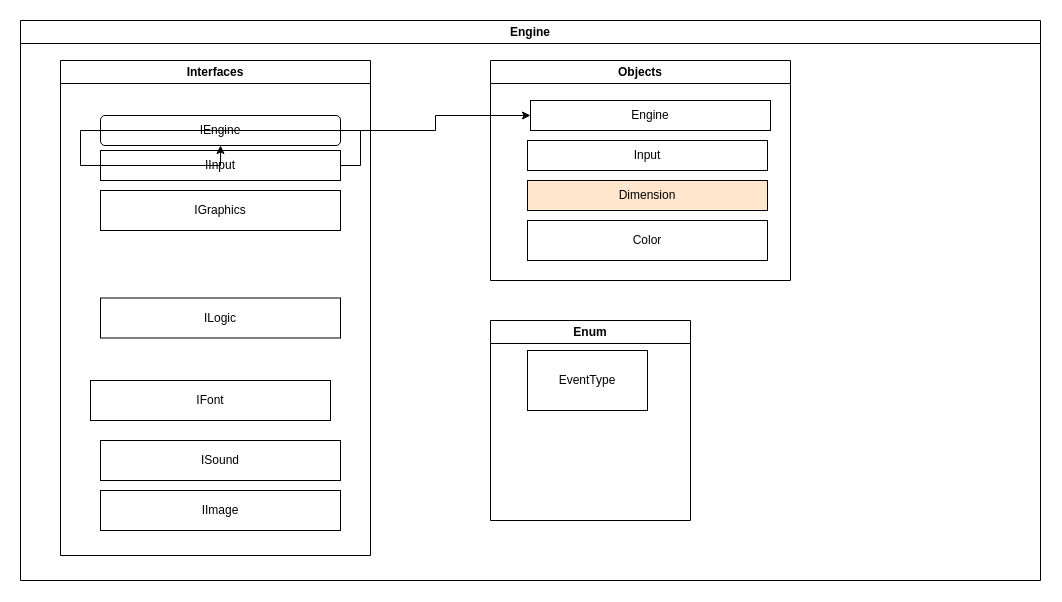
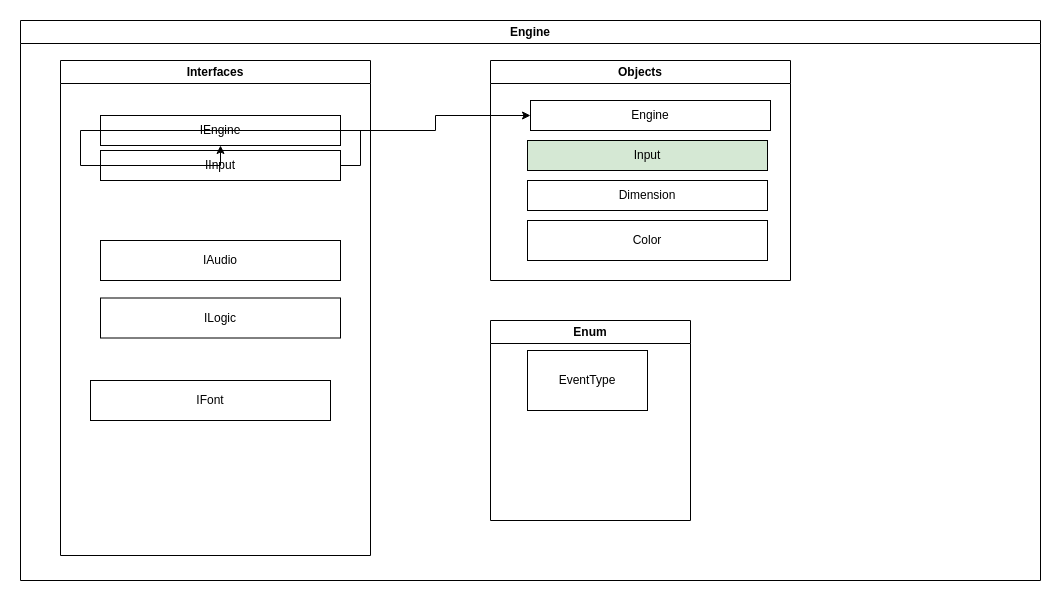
(221, 131) -> (221, 131)
(648, 156) -> (648, 156)
(648, 196) -> (648, 196)
(221, 211) -> none
none -> (221, 261)
(221, 461) -> none
(221, 511) -> none
